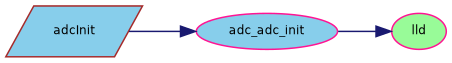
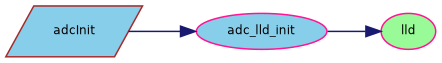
(267, 31) -> (262, 31)
